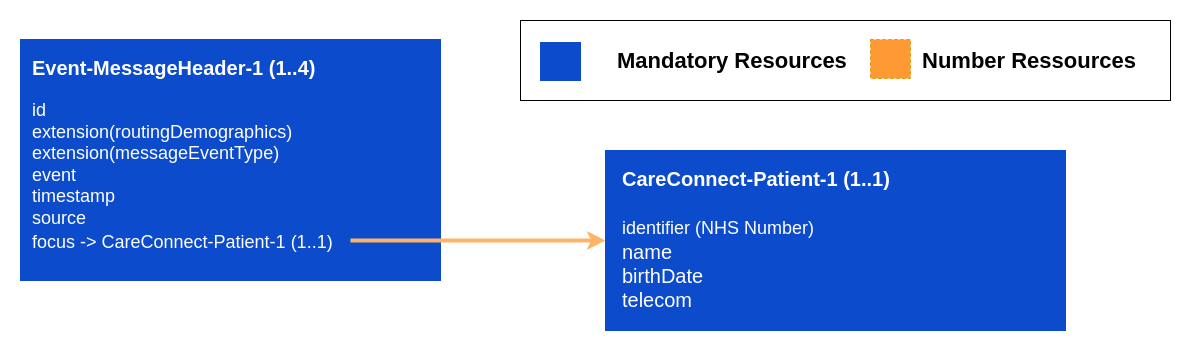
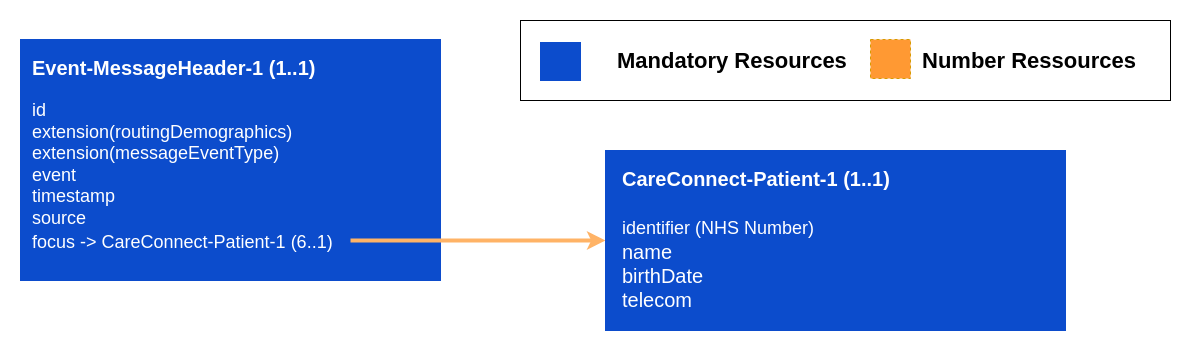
(182, 69) -> (182, 69)
(205, 243) -> (205, 243)
